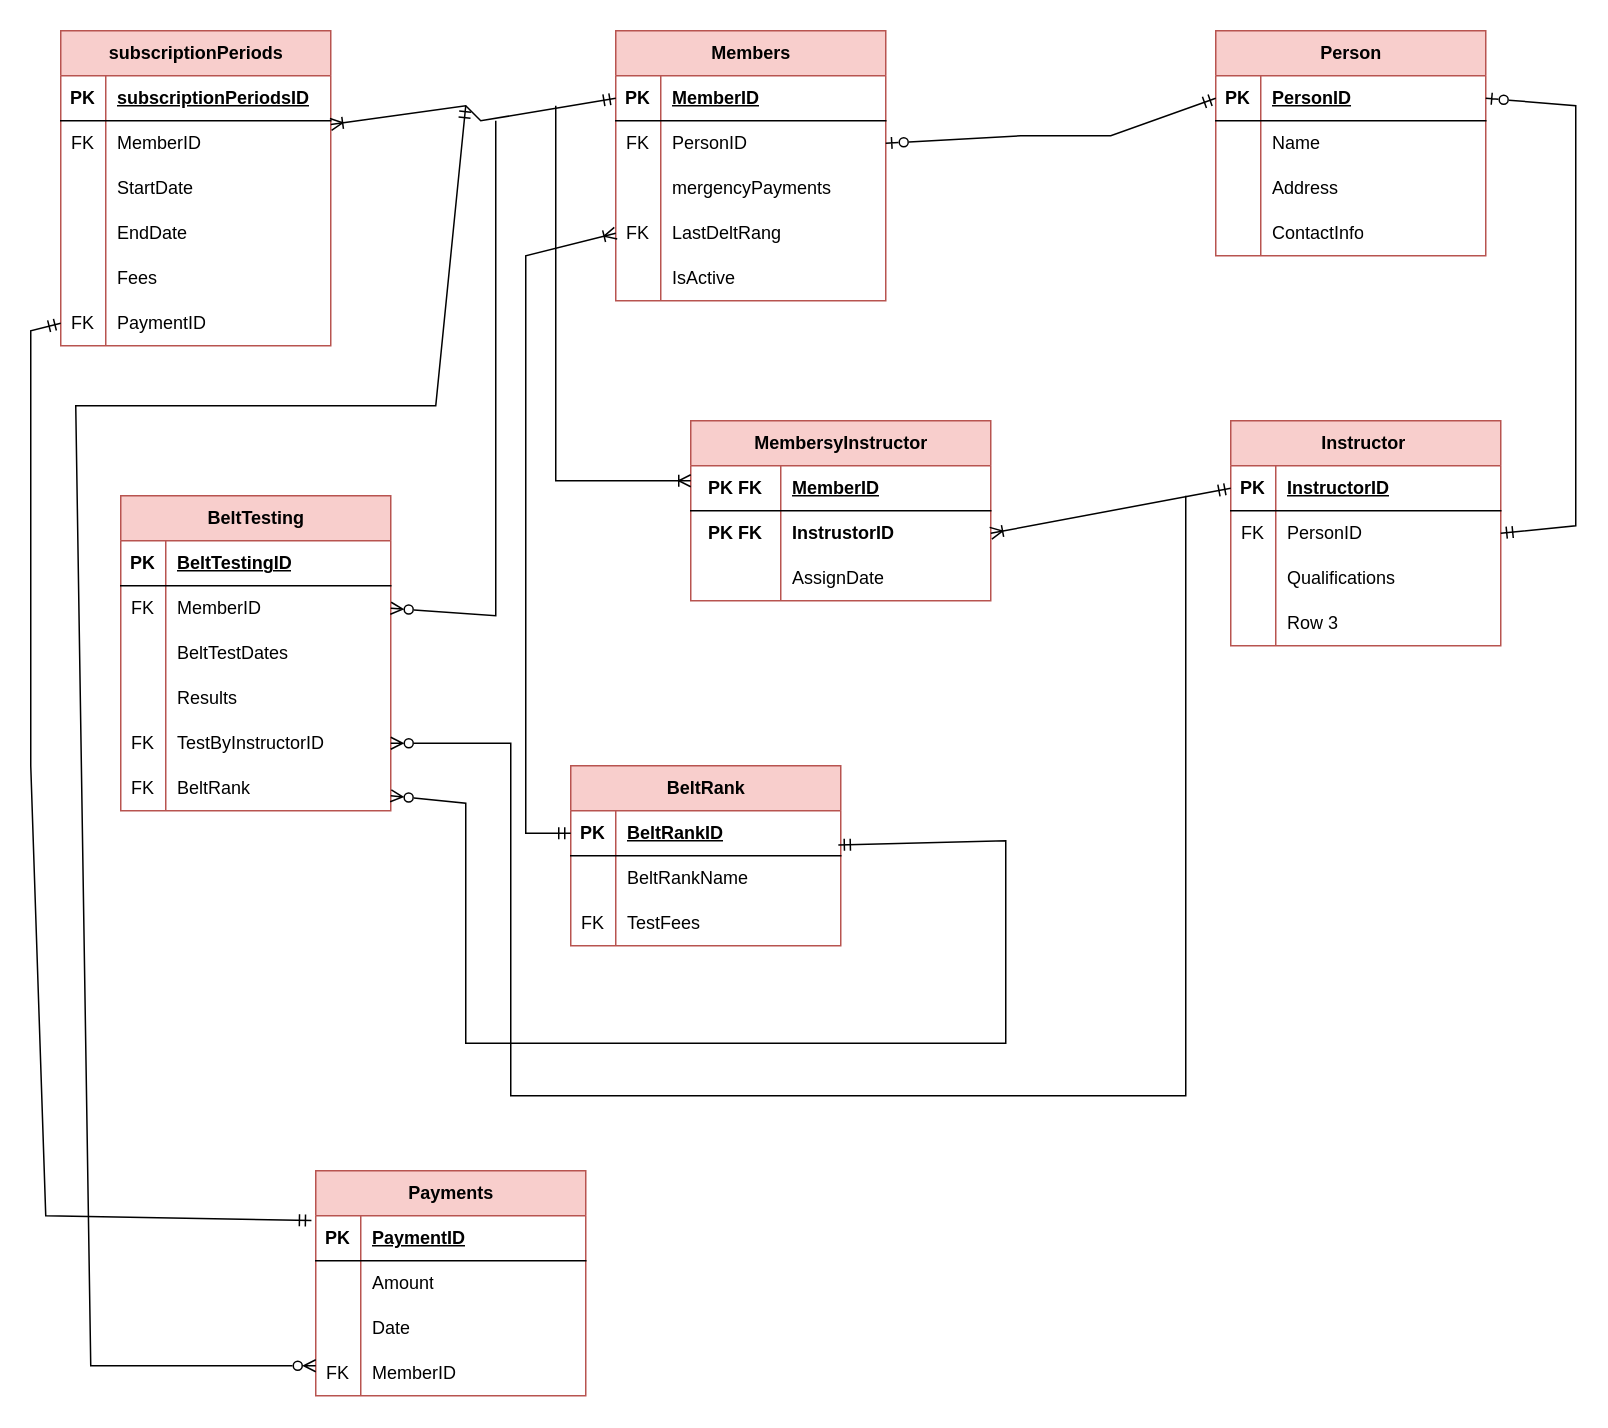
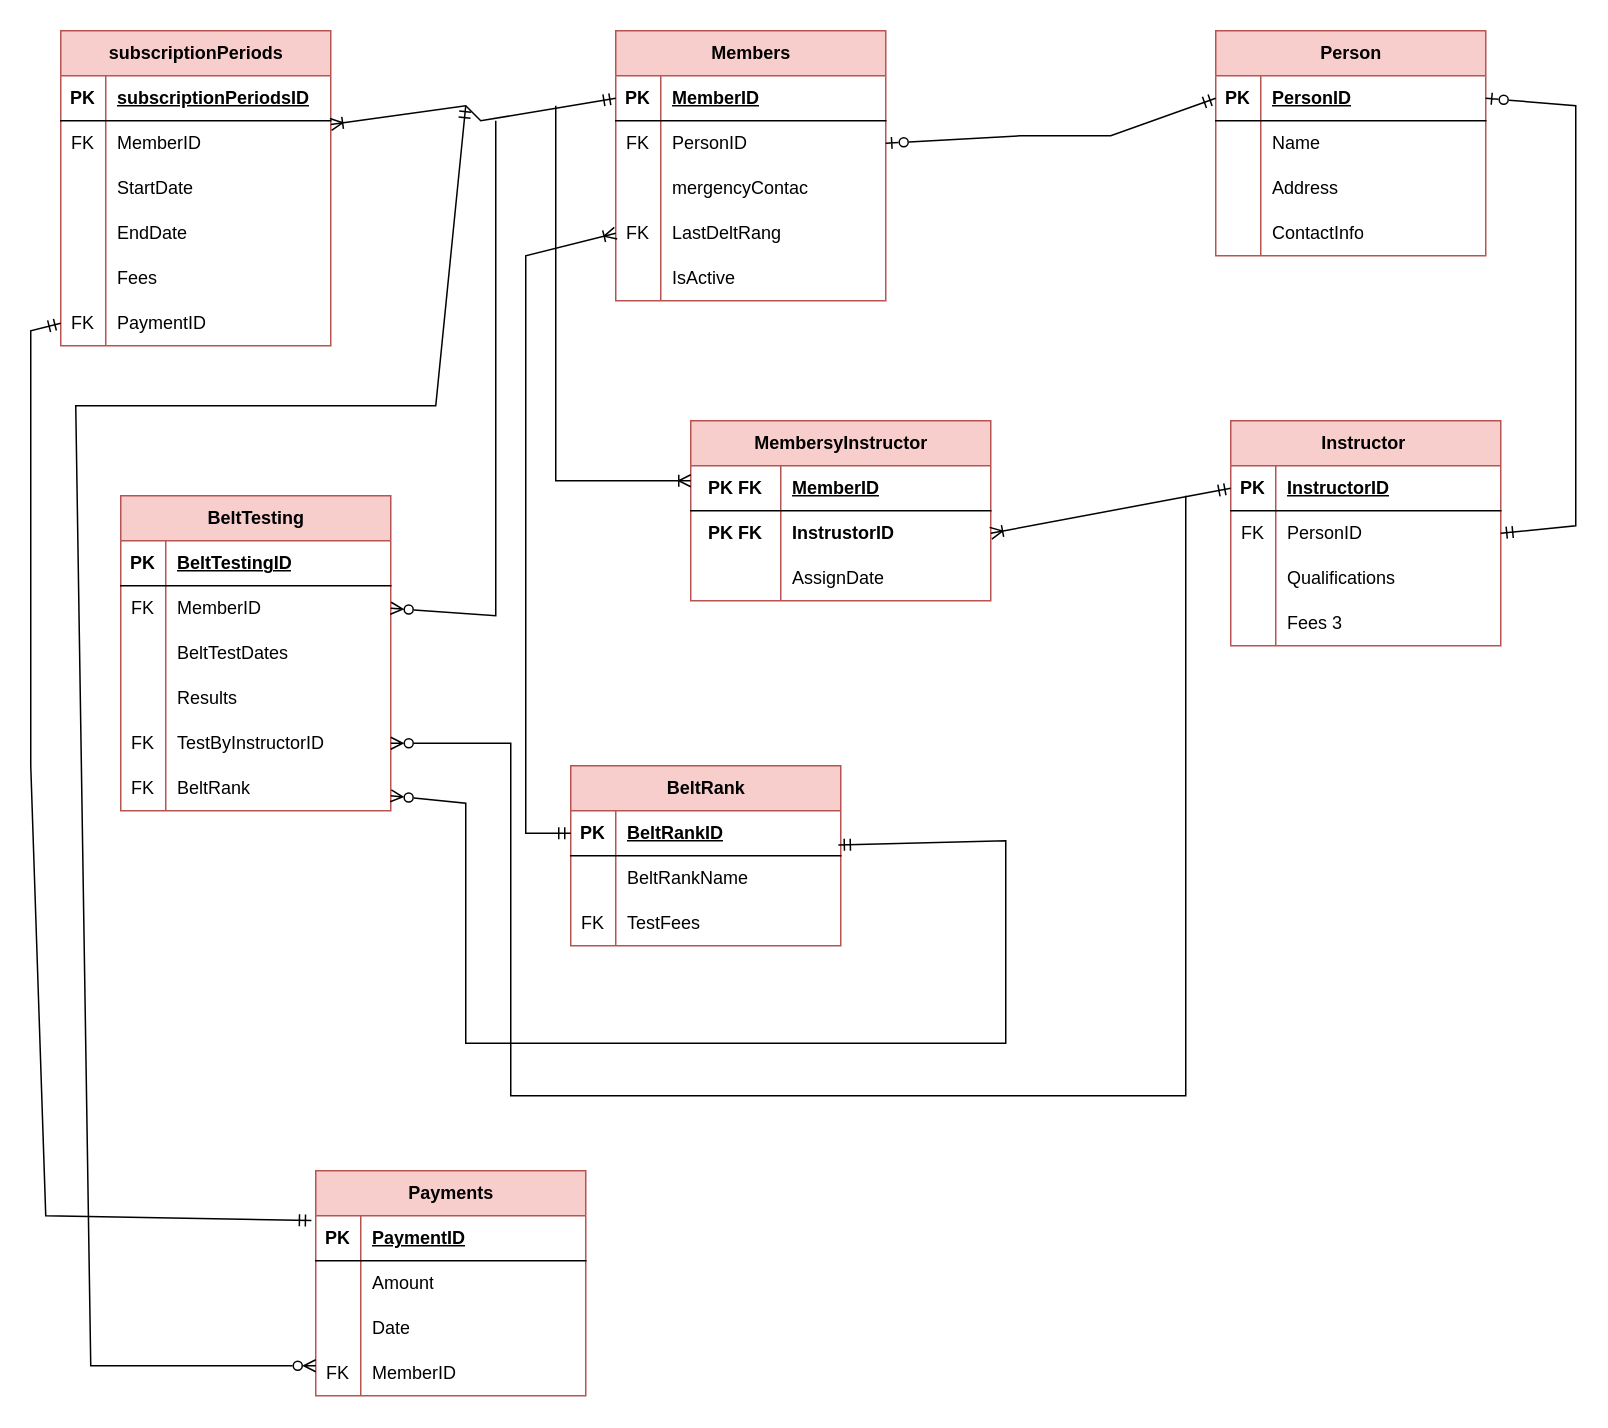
(753, 188) -> (743, 188)
(1311, 623) -> (1316, 623)
